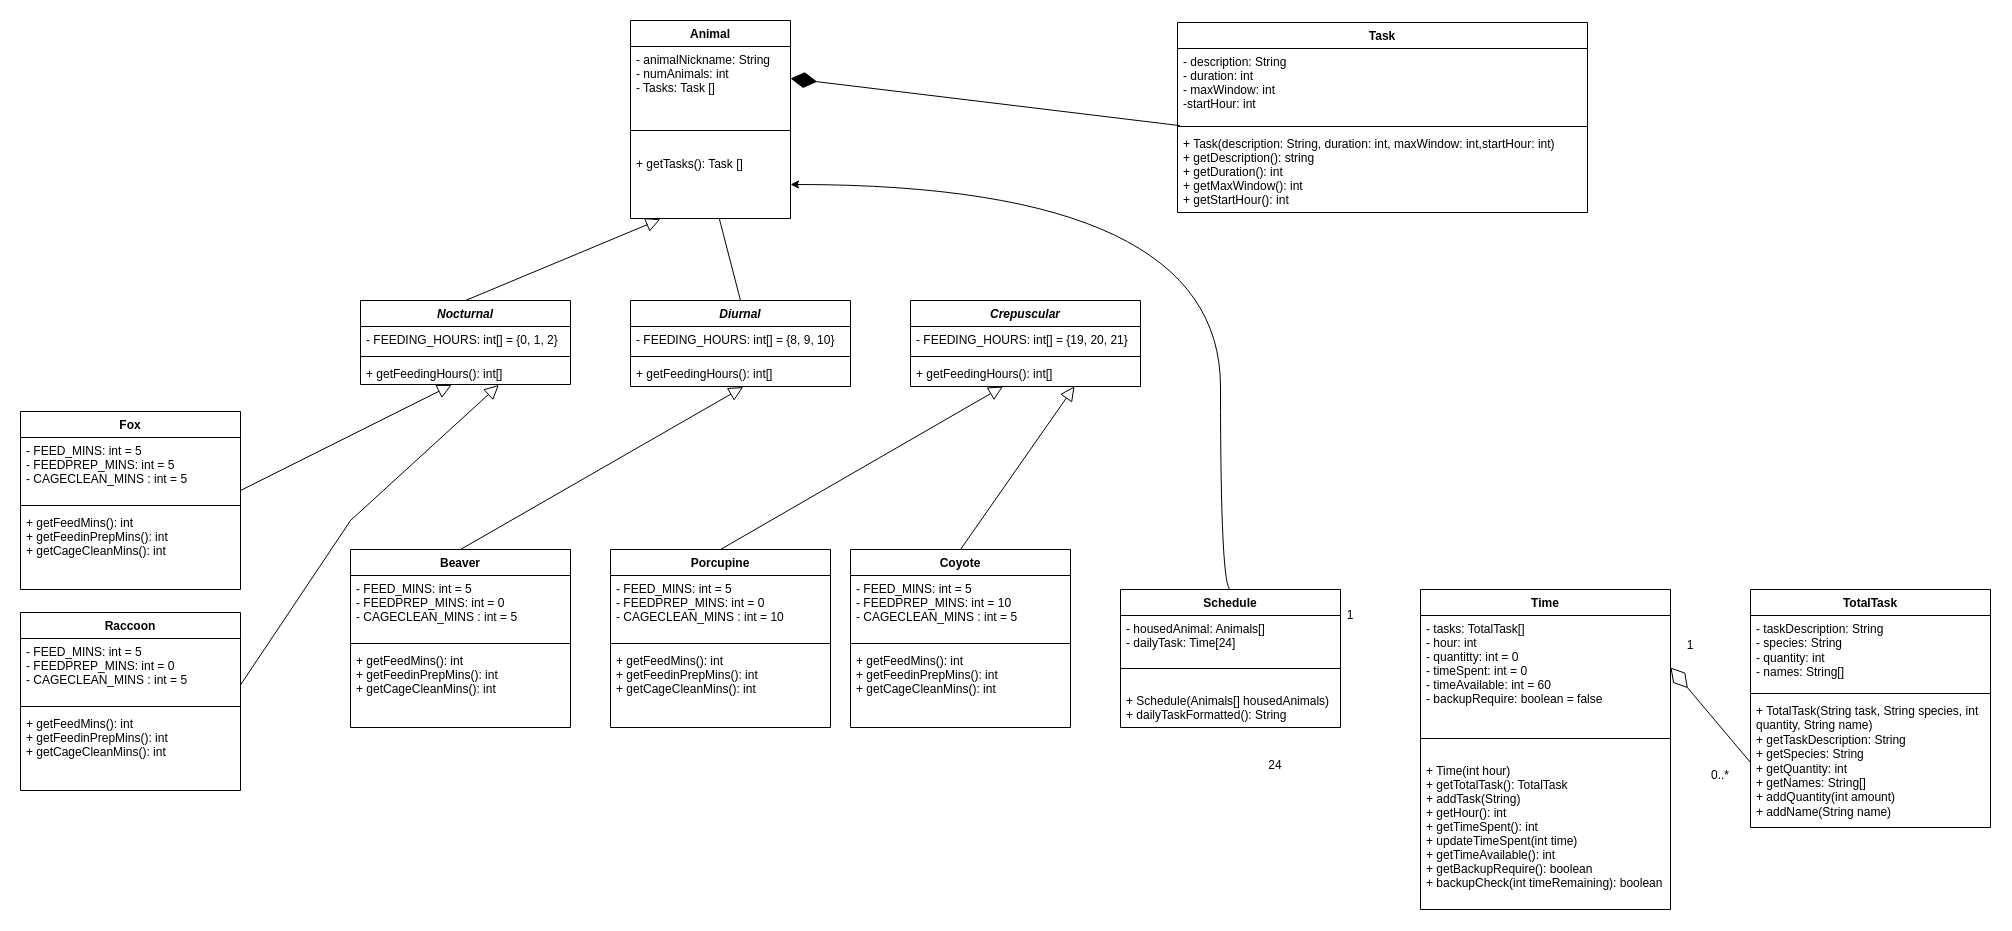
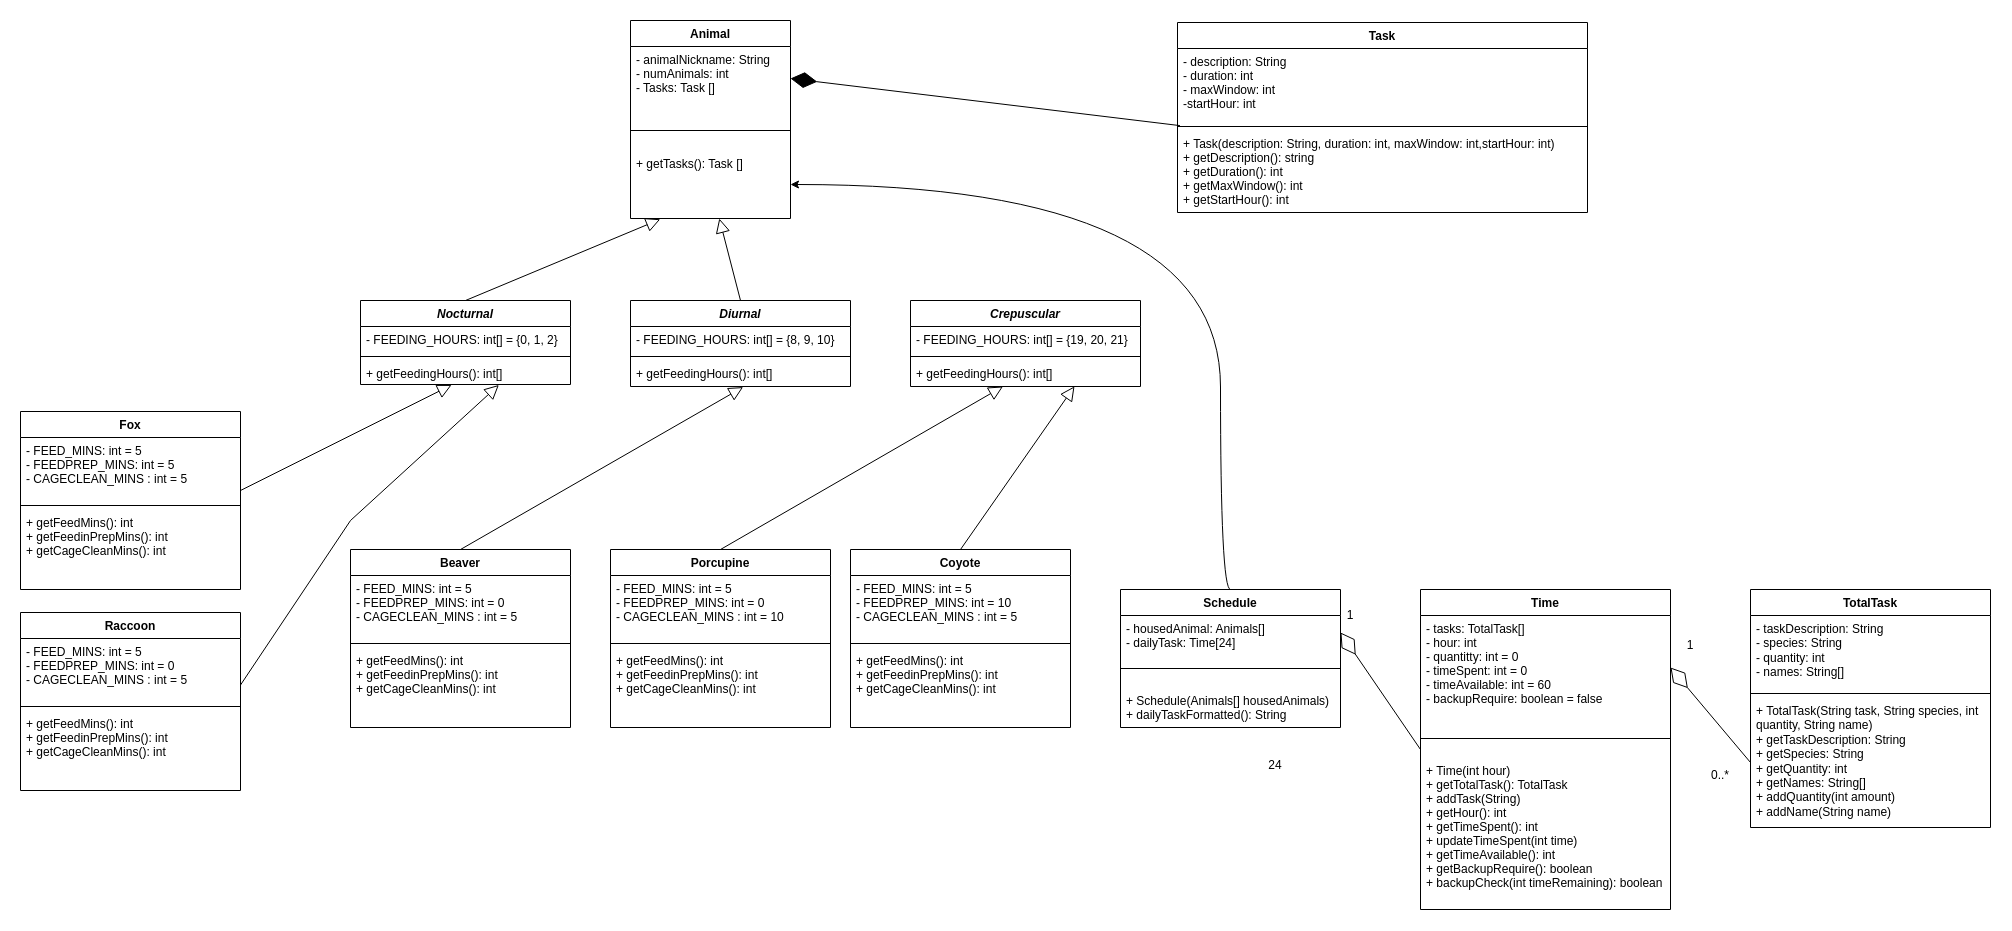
(722, 227) -> (723, 233)
none -> (1387, 700)
